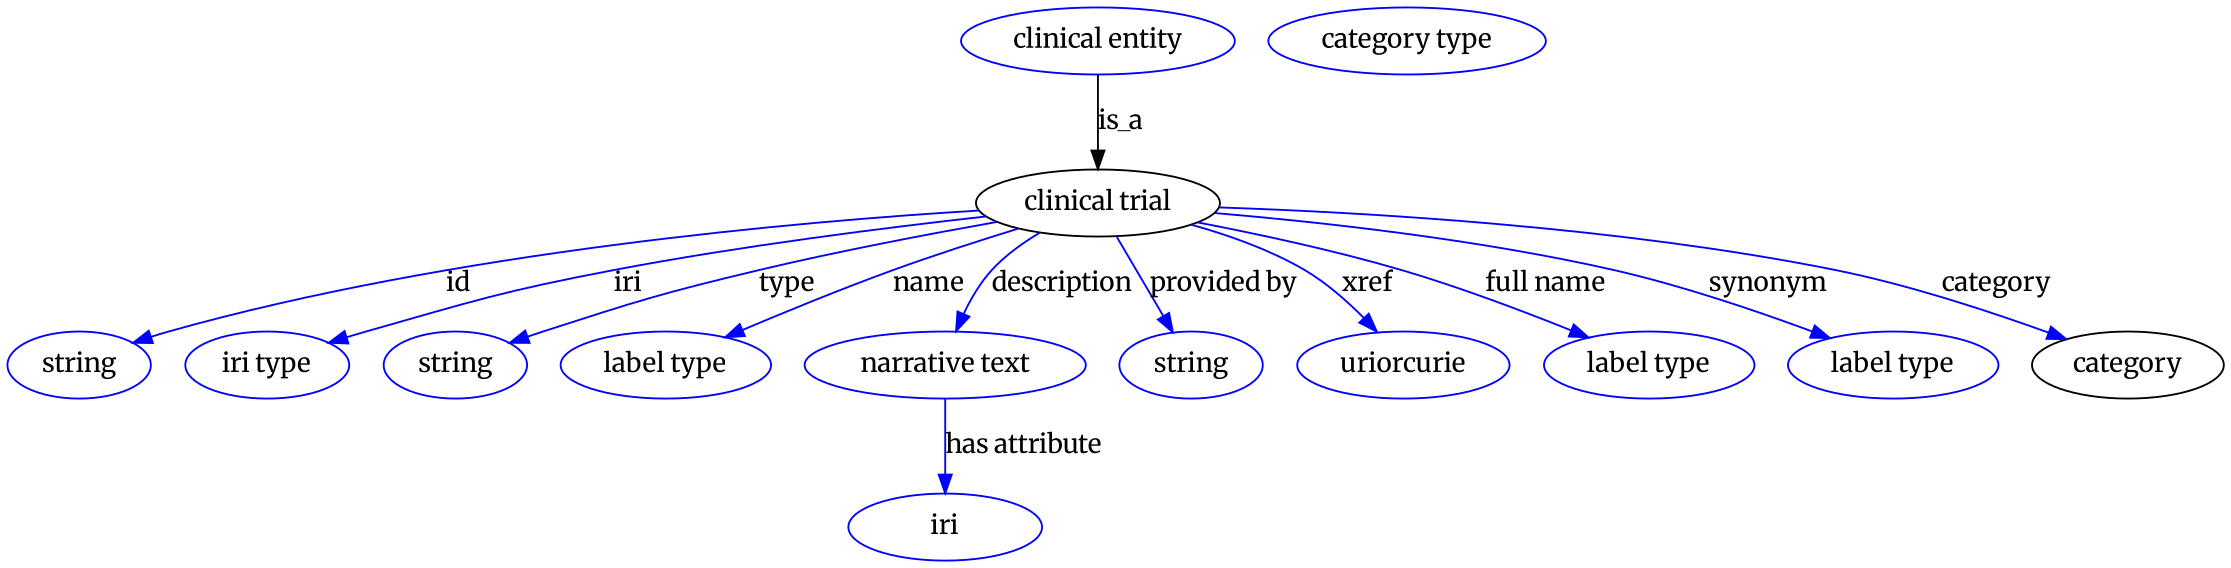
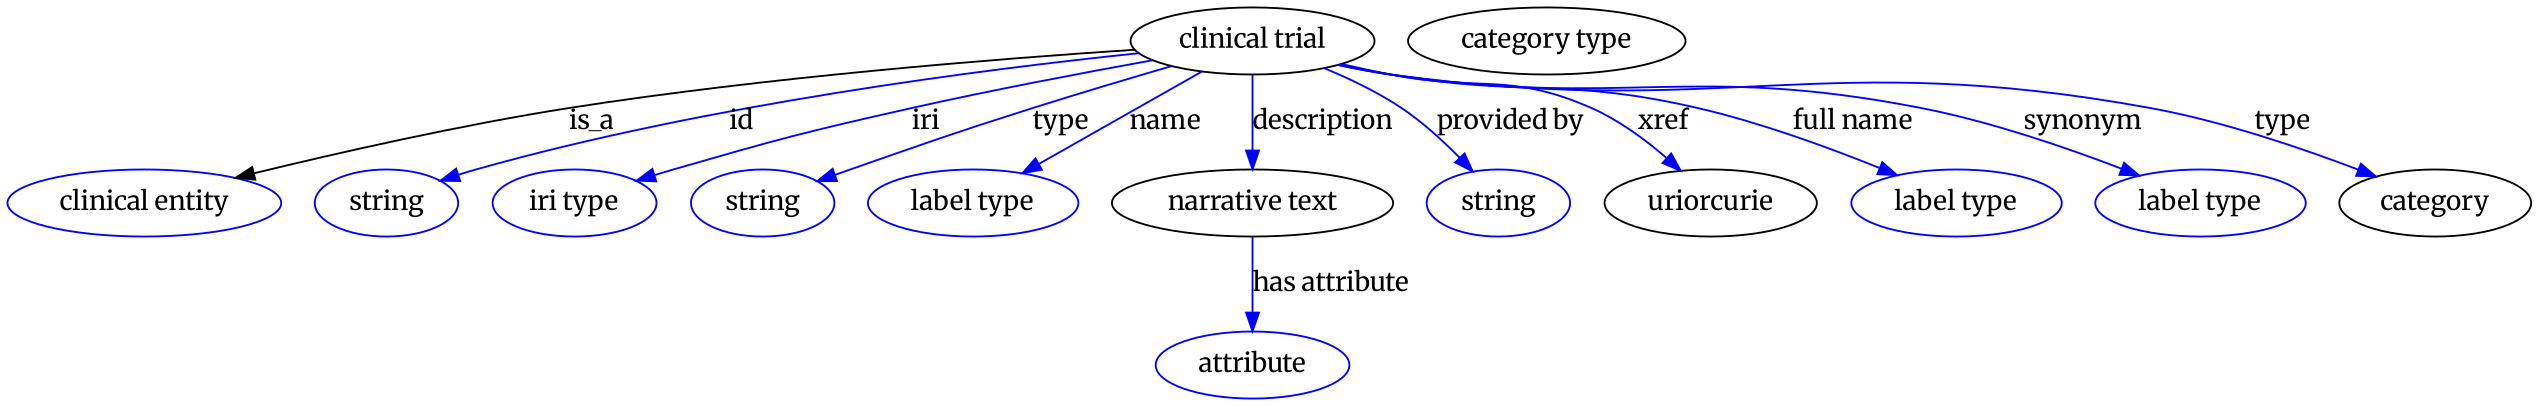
(1407, 41) -> (1547, 41)
(1098, 113) -> (691, 91)
(1997, 284) -> (2283, 122)
(945, 365) -> (1253, 203)
(1403, 365) -> (1711, 203)
(945, 527) -> (1253, 365)
